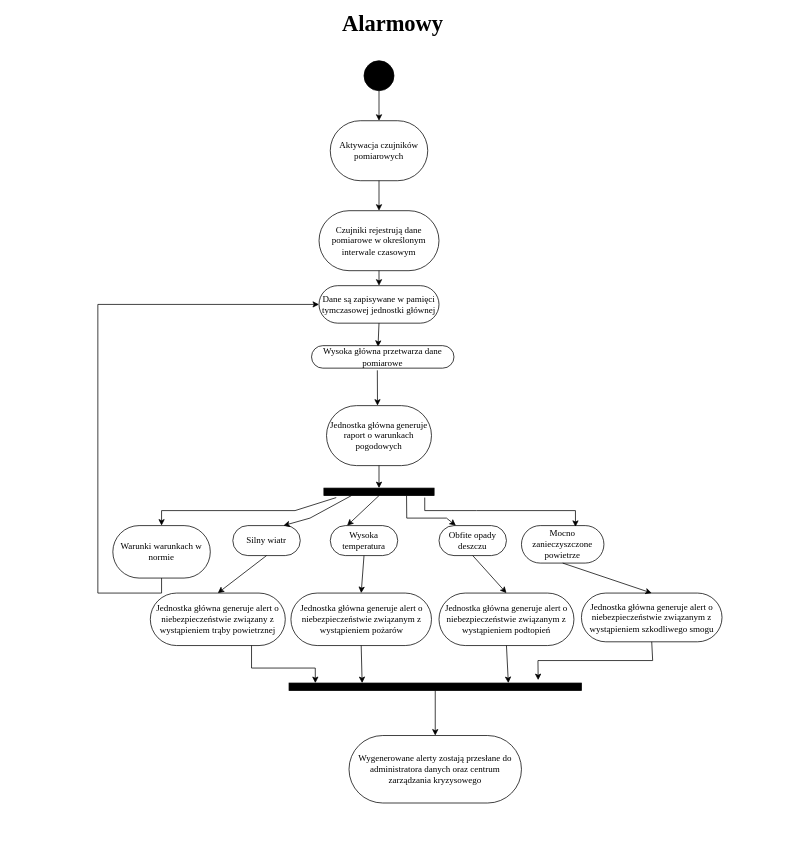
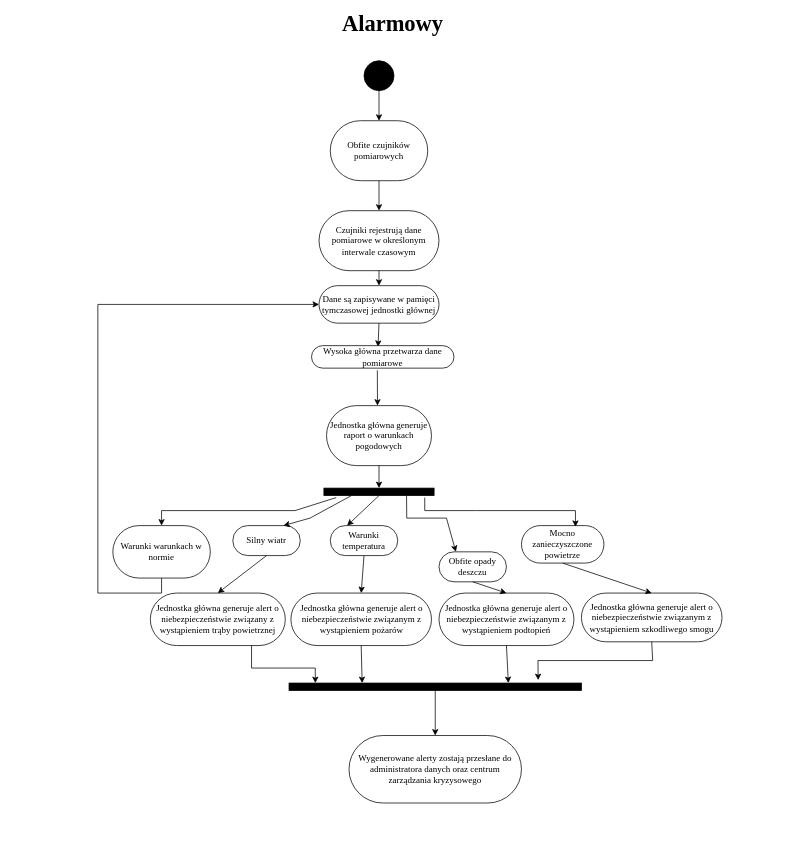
(379, 150) -> (379, 150)
(364, 540) -> (364, 540)
(473, 540) -> (473, 567)
